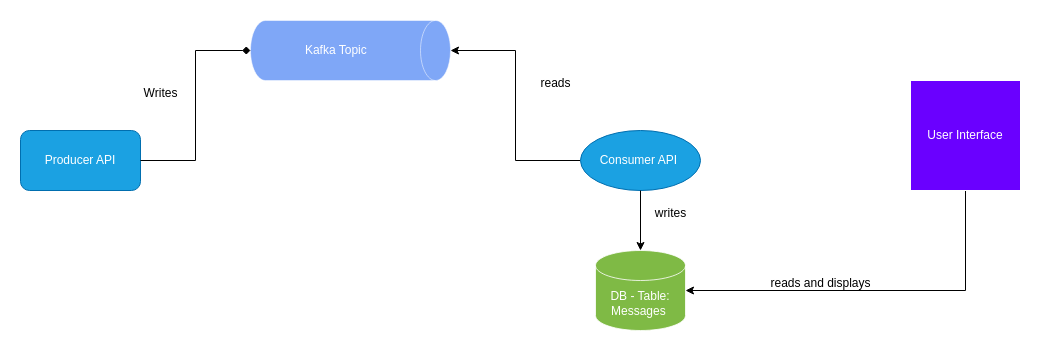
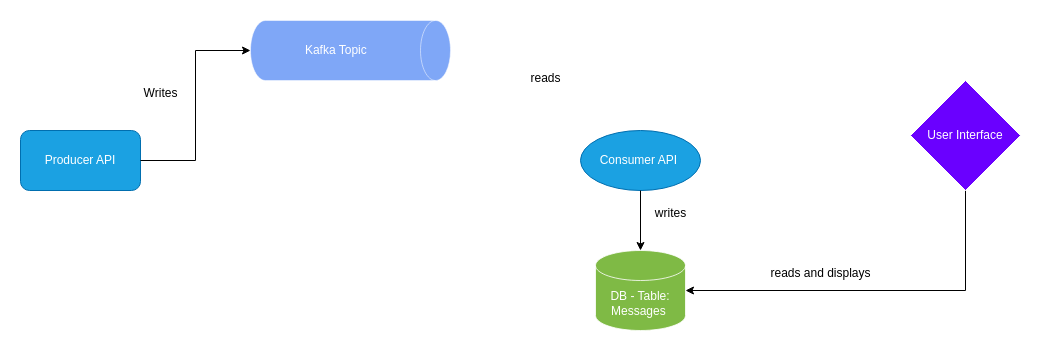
(242, 51) -> (242, 51)
(556, 84) -> (546, 79)
(516, 109) -> none
(966, 136) -> (966, 136)
(821, 284) -> (821, 274)
